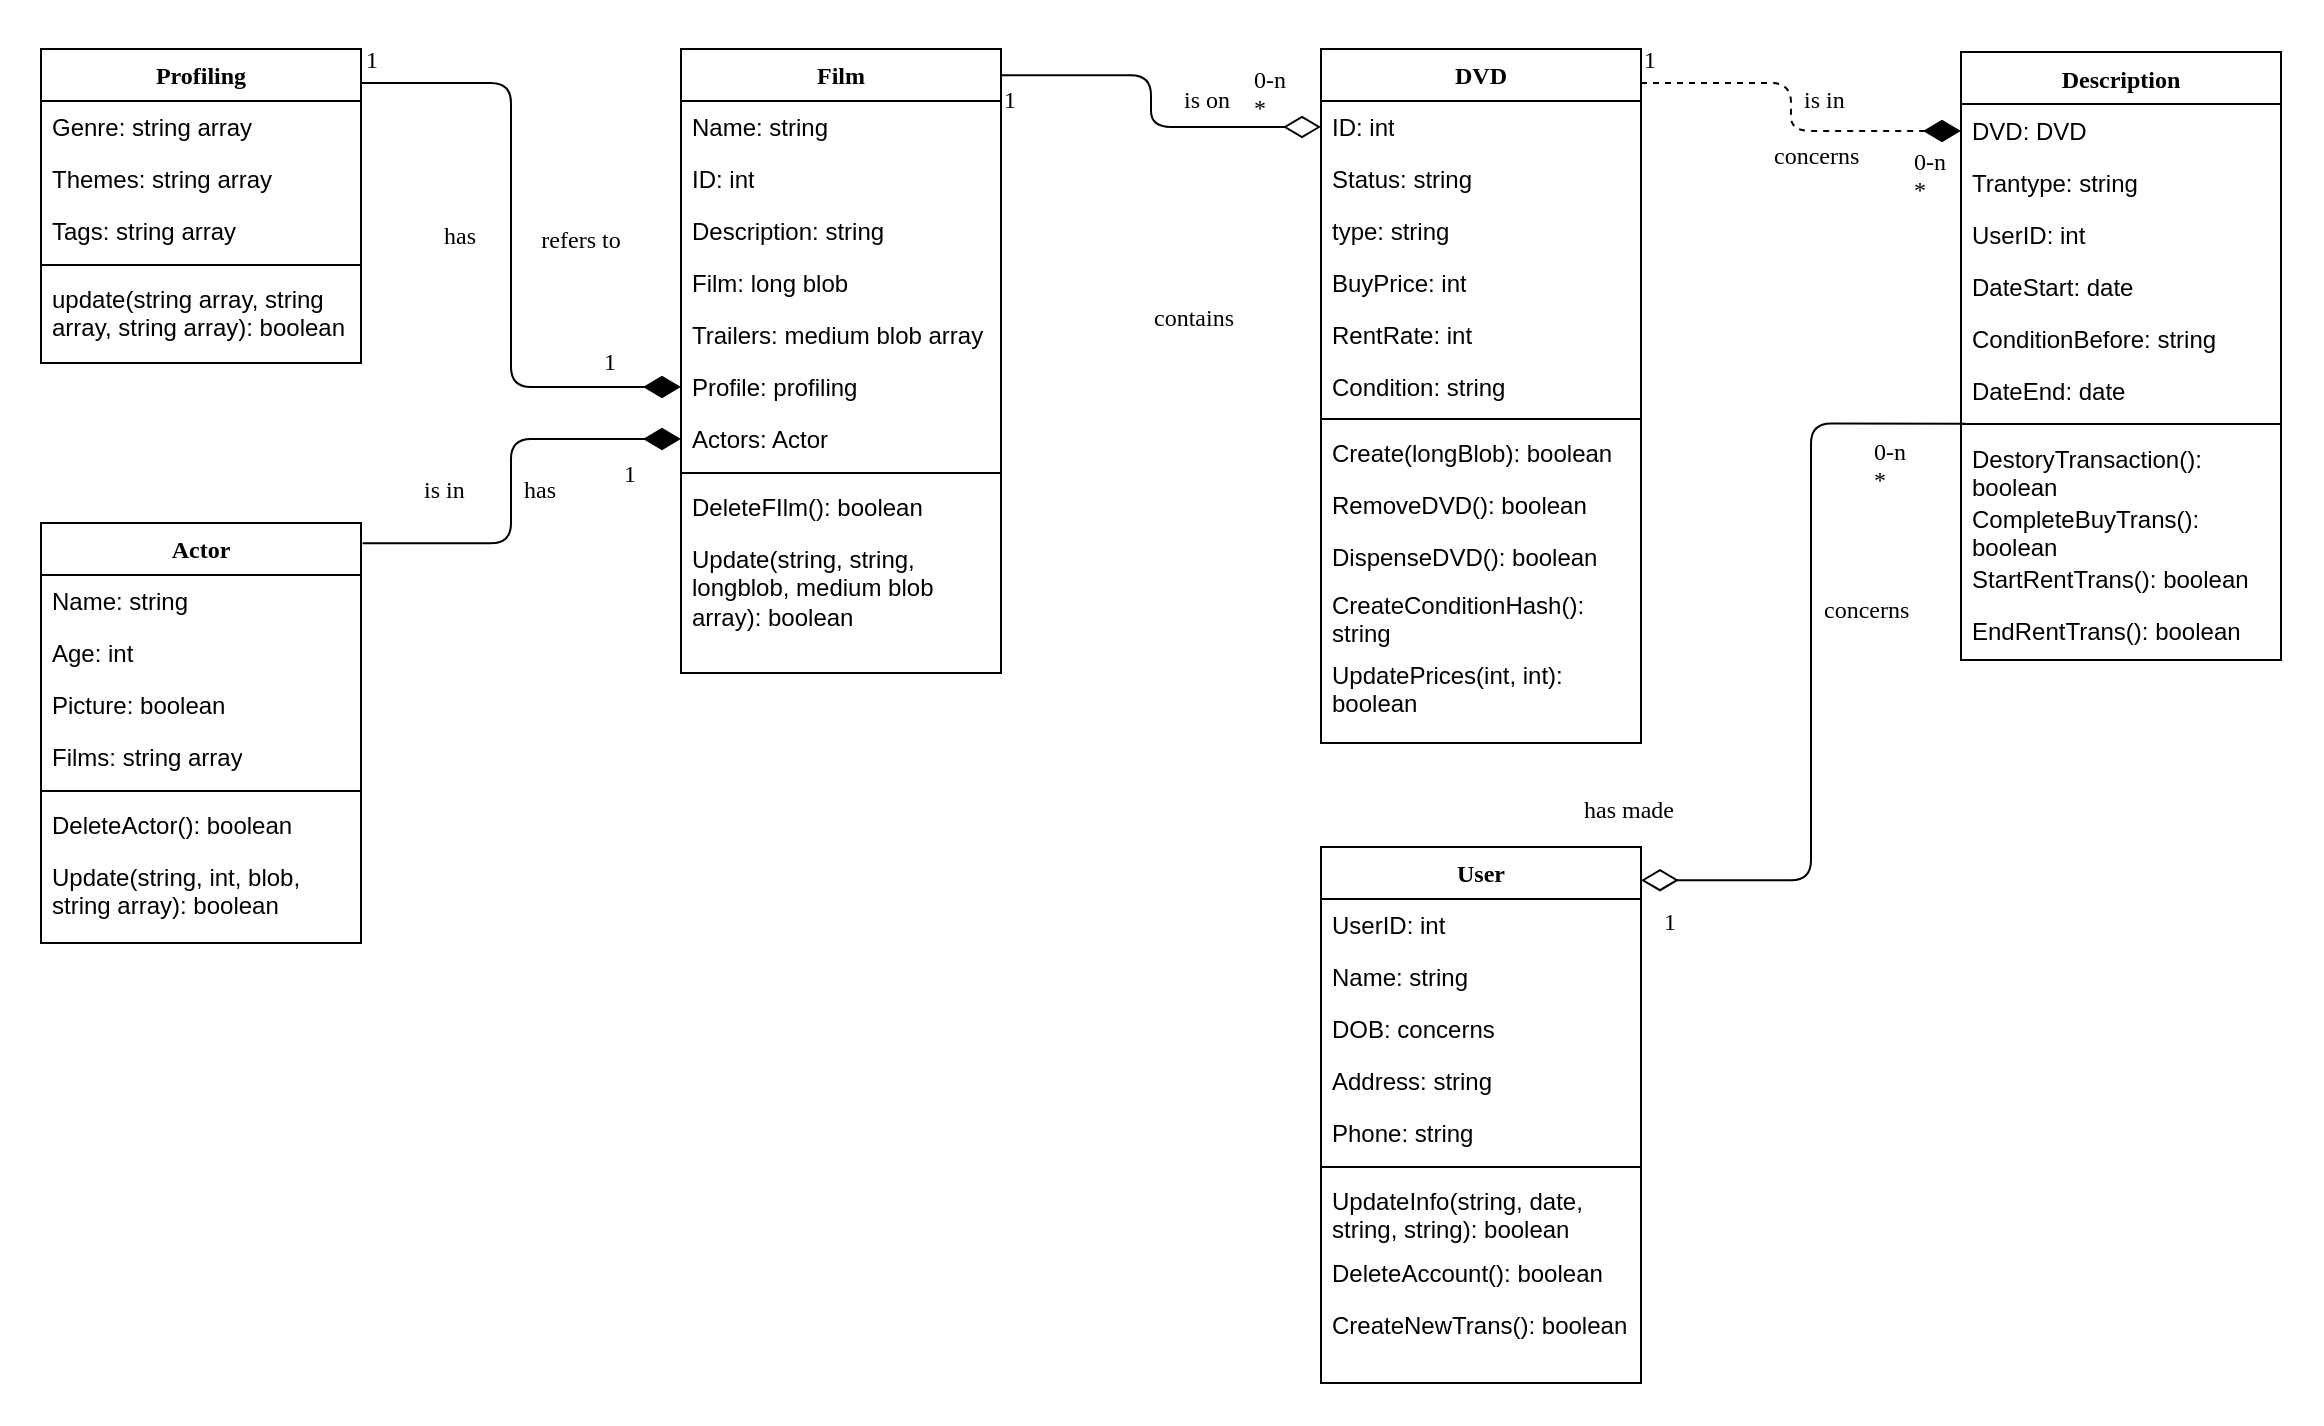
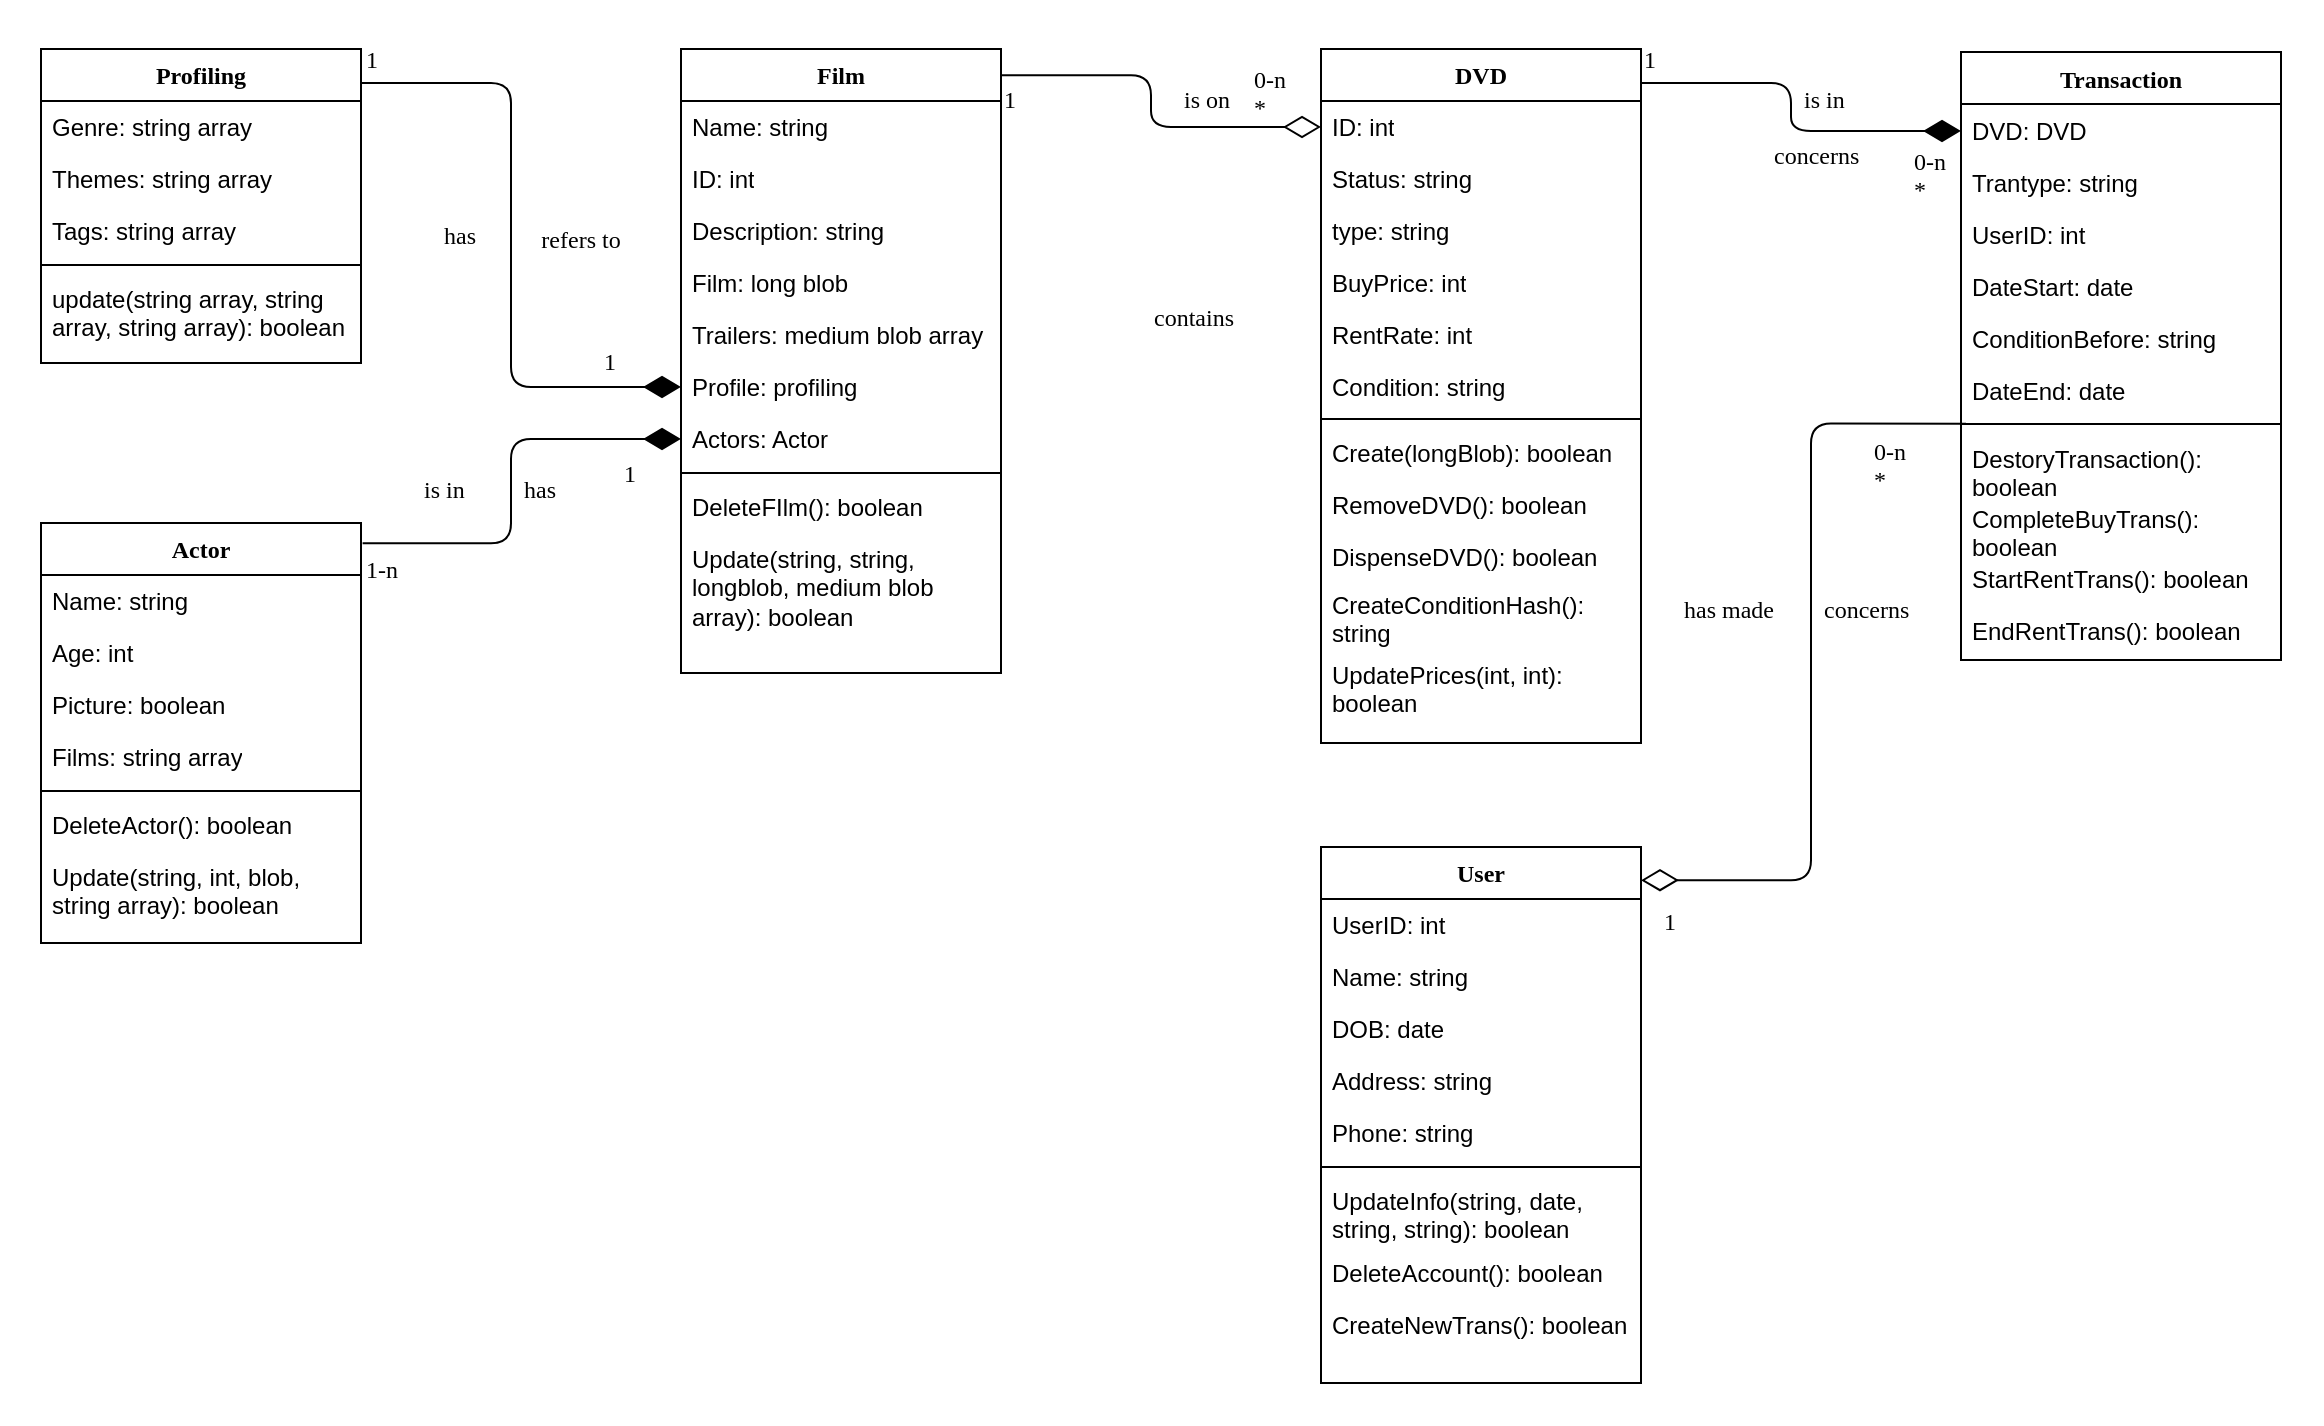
(2122, 81) -> (2122, 81)
(1791, 98) -> (1791, 98)
none -> (403, 571)
(1651, 811) -> (1751, 611)
(1414, 1031) -> (1387, 1031)
